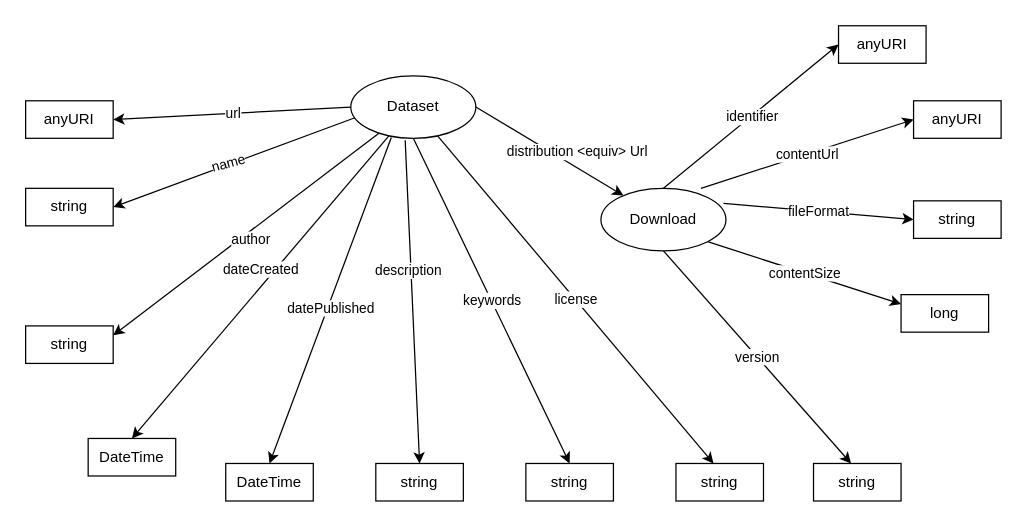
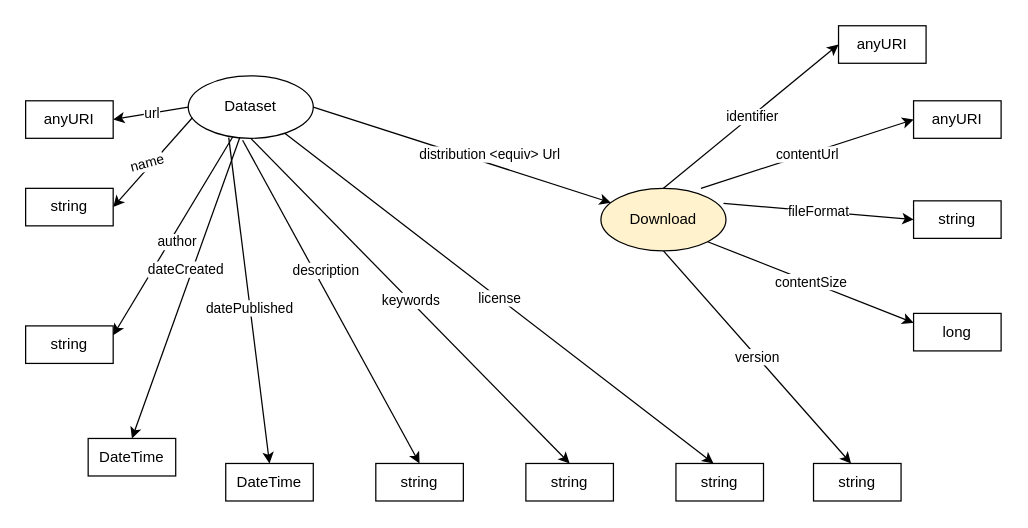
(413, 107) -> (251, 107)
(663, 219) -> (663, 219)
(944, 313) -> (957, 332)
